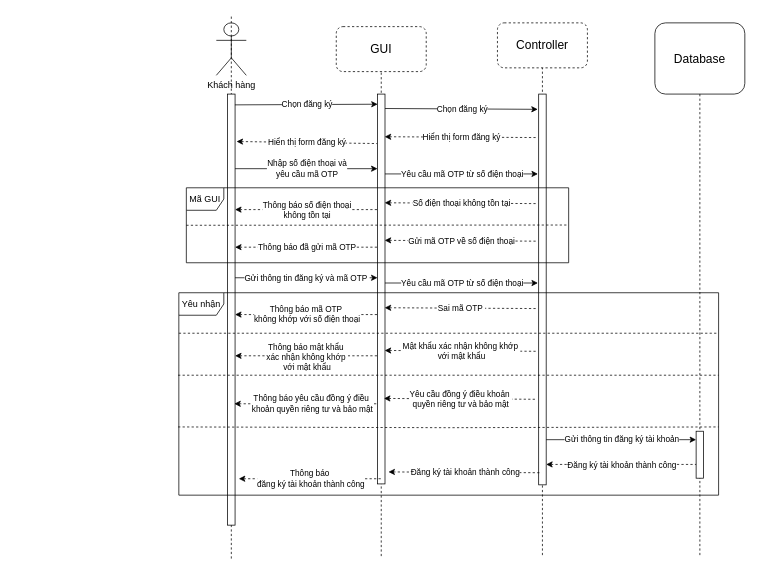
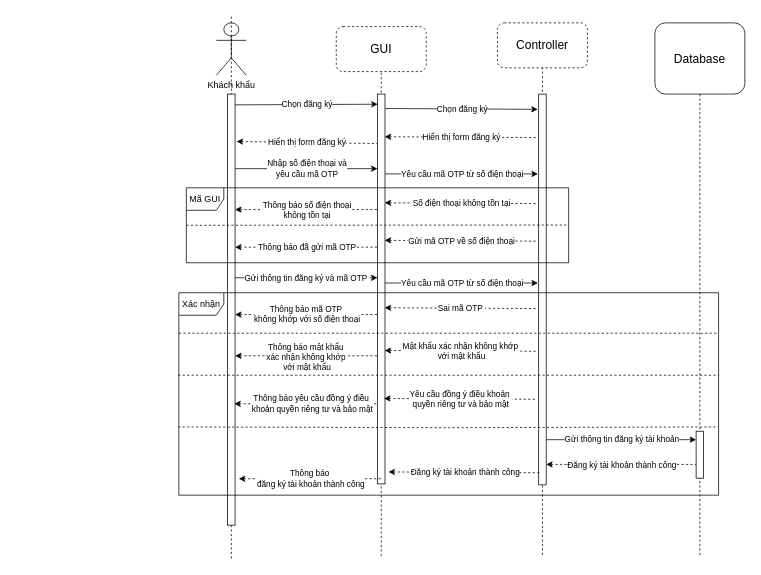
(232, 86) -> (232, 86)
(201, 304) -> (201, 304)
